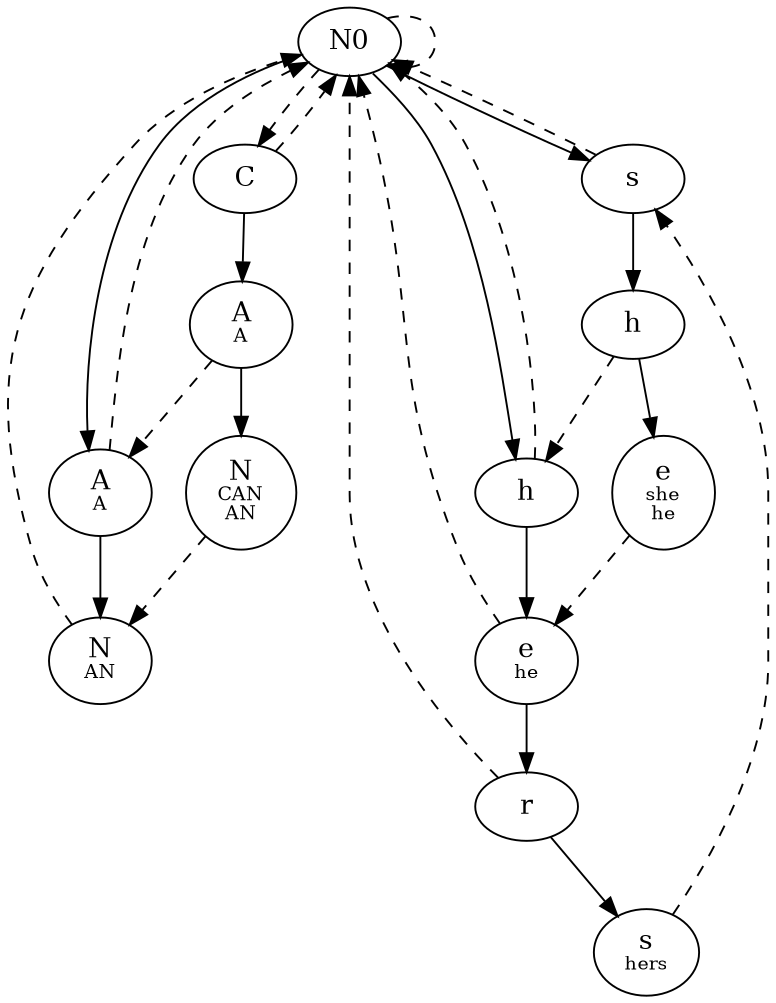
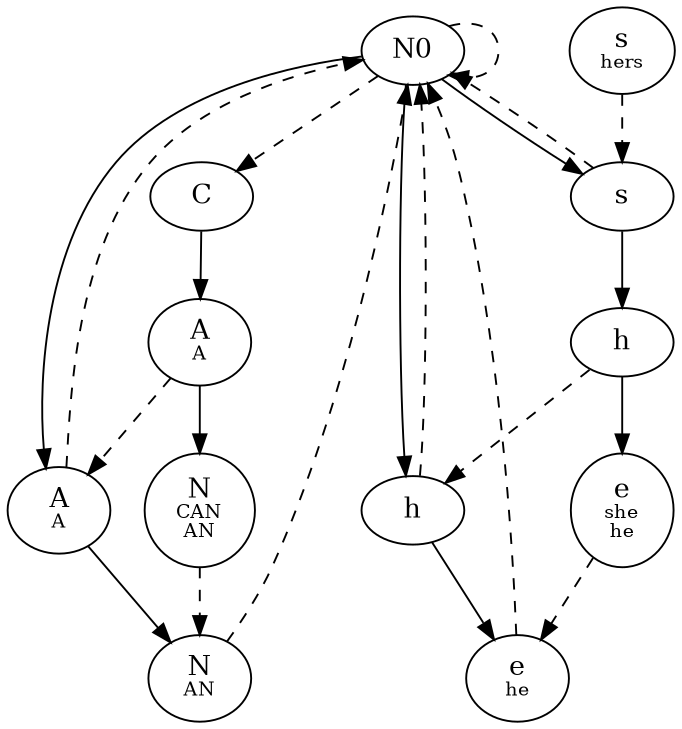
(301, 122) -> none
(527, 807) -> none
